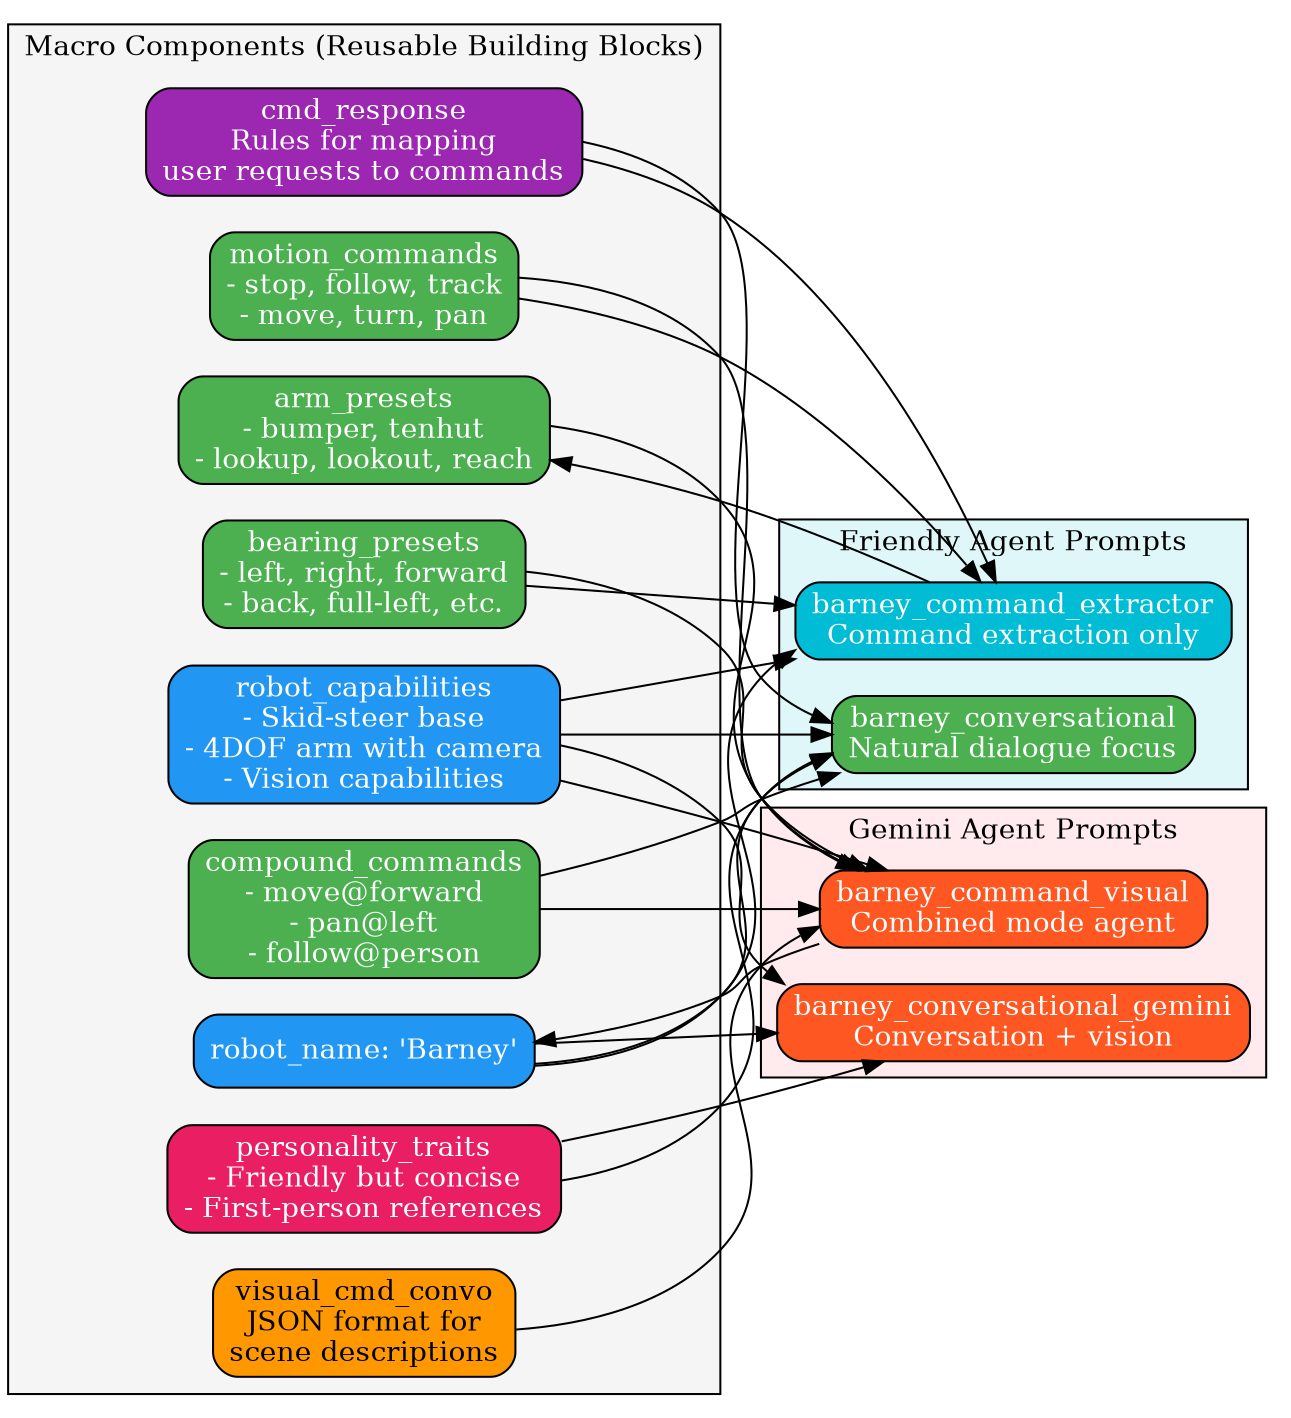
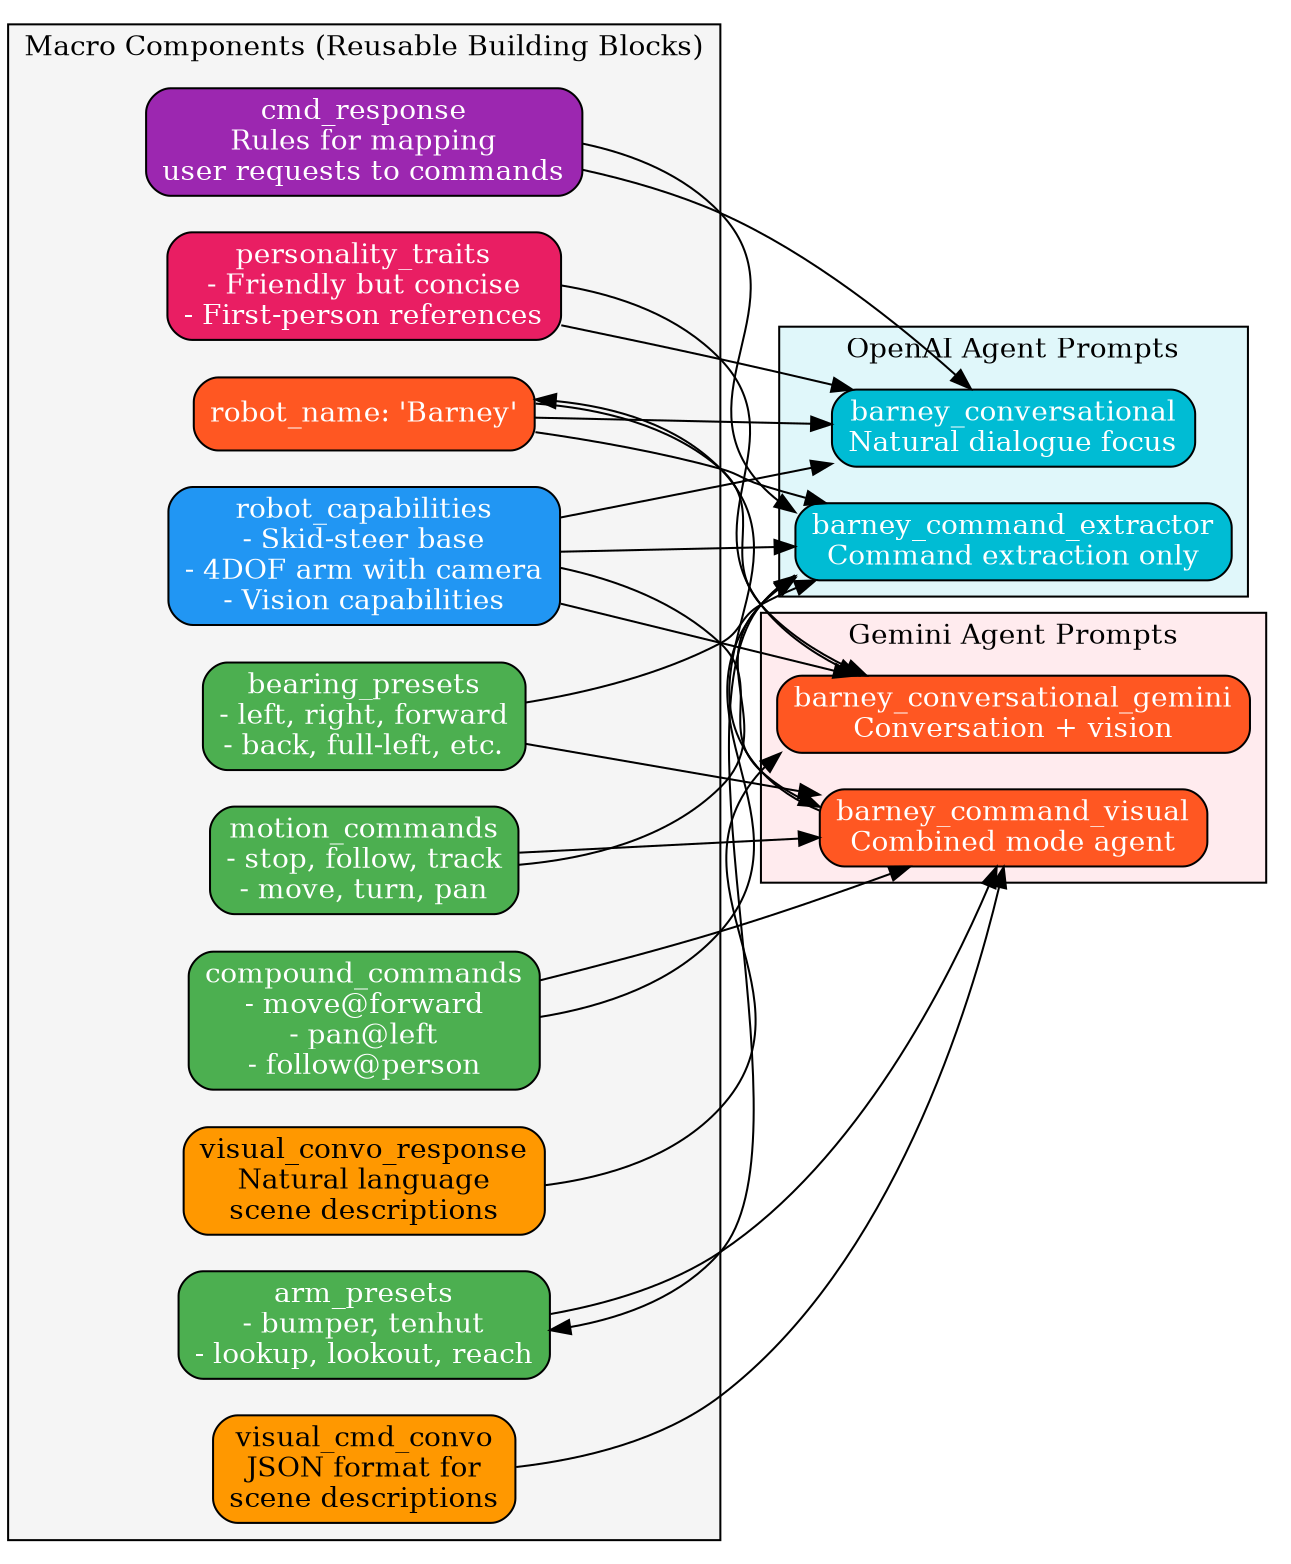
(1014, 543) -> (1014, 350)
(1014, 735) -> (1014, 428)
(683, 835) -> (697, 953)
(364, 1051) -> (364, 414)
none -> (364, 1181)
